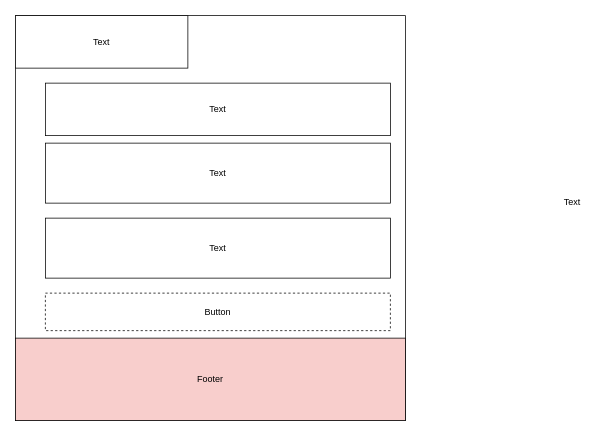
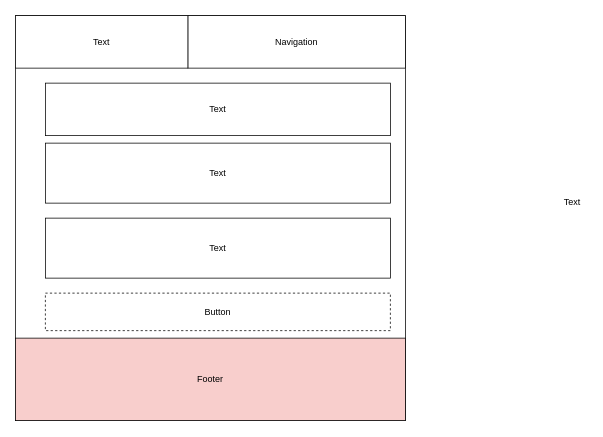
none -> (297, 42)
